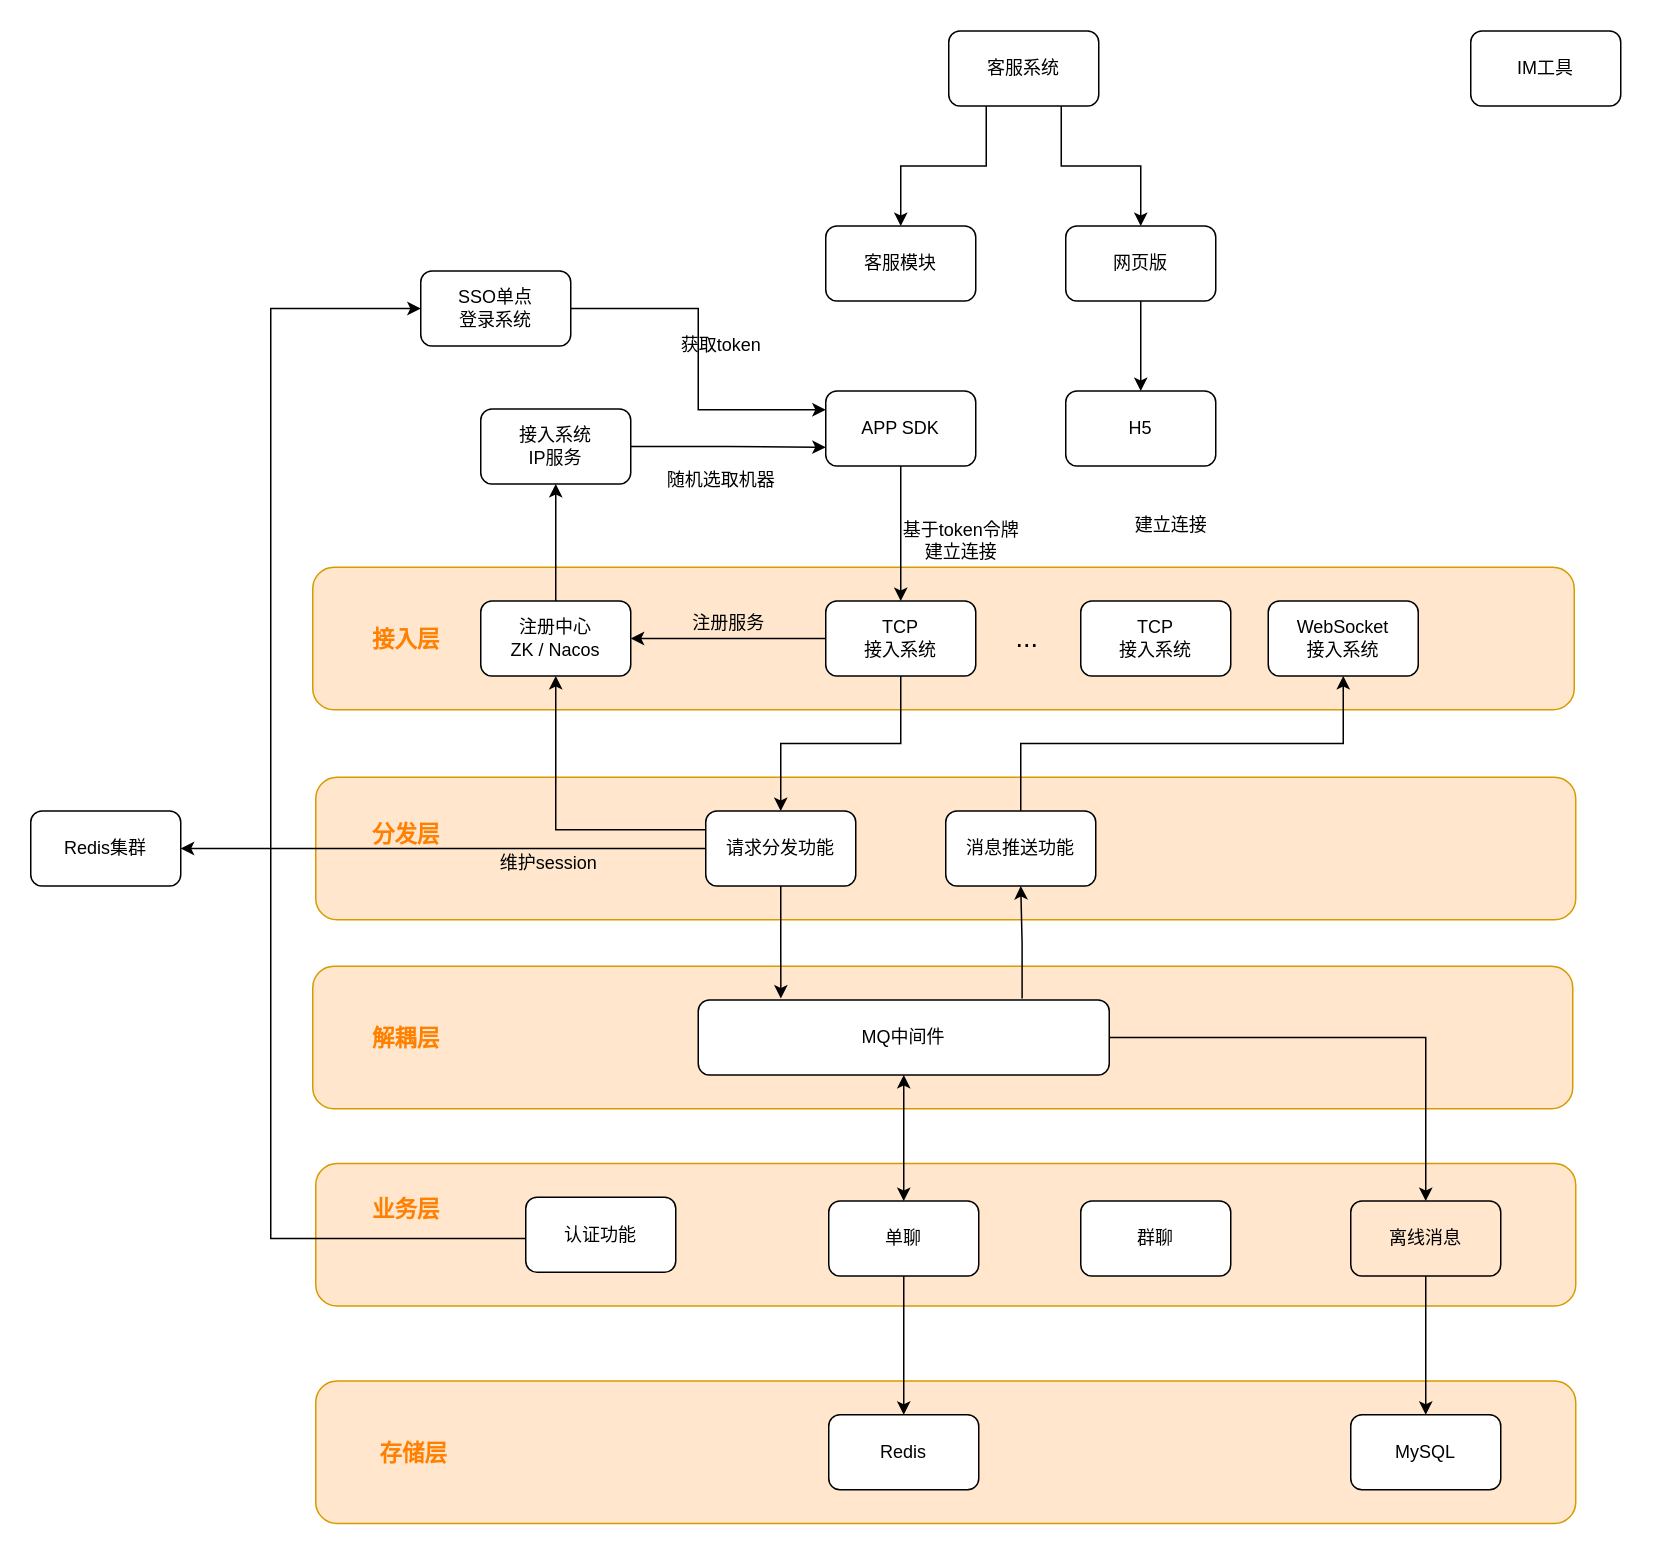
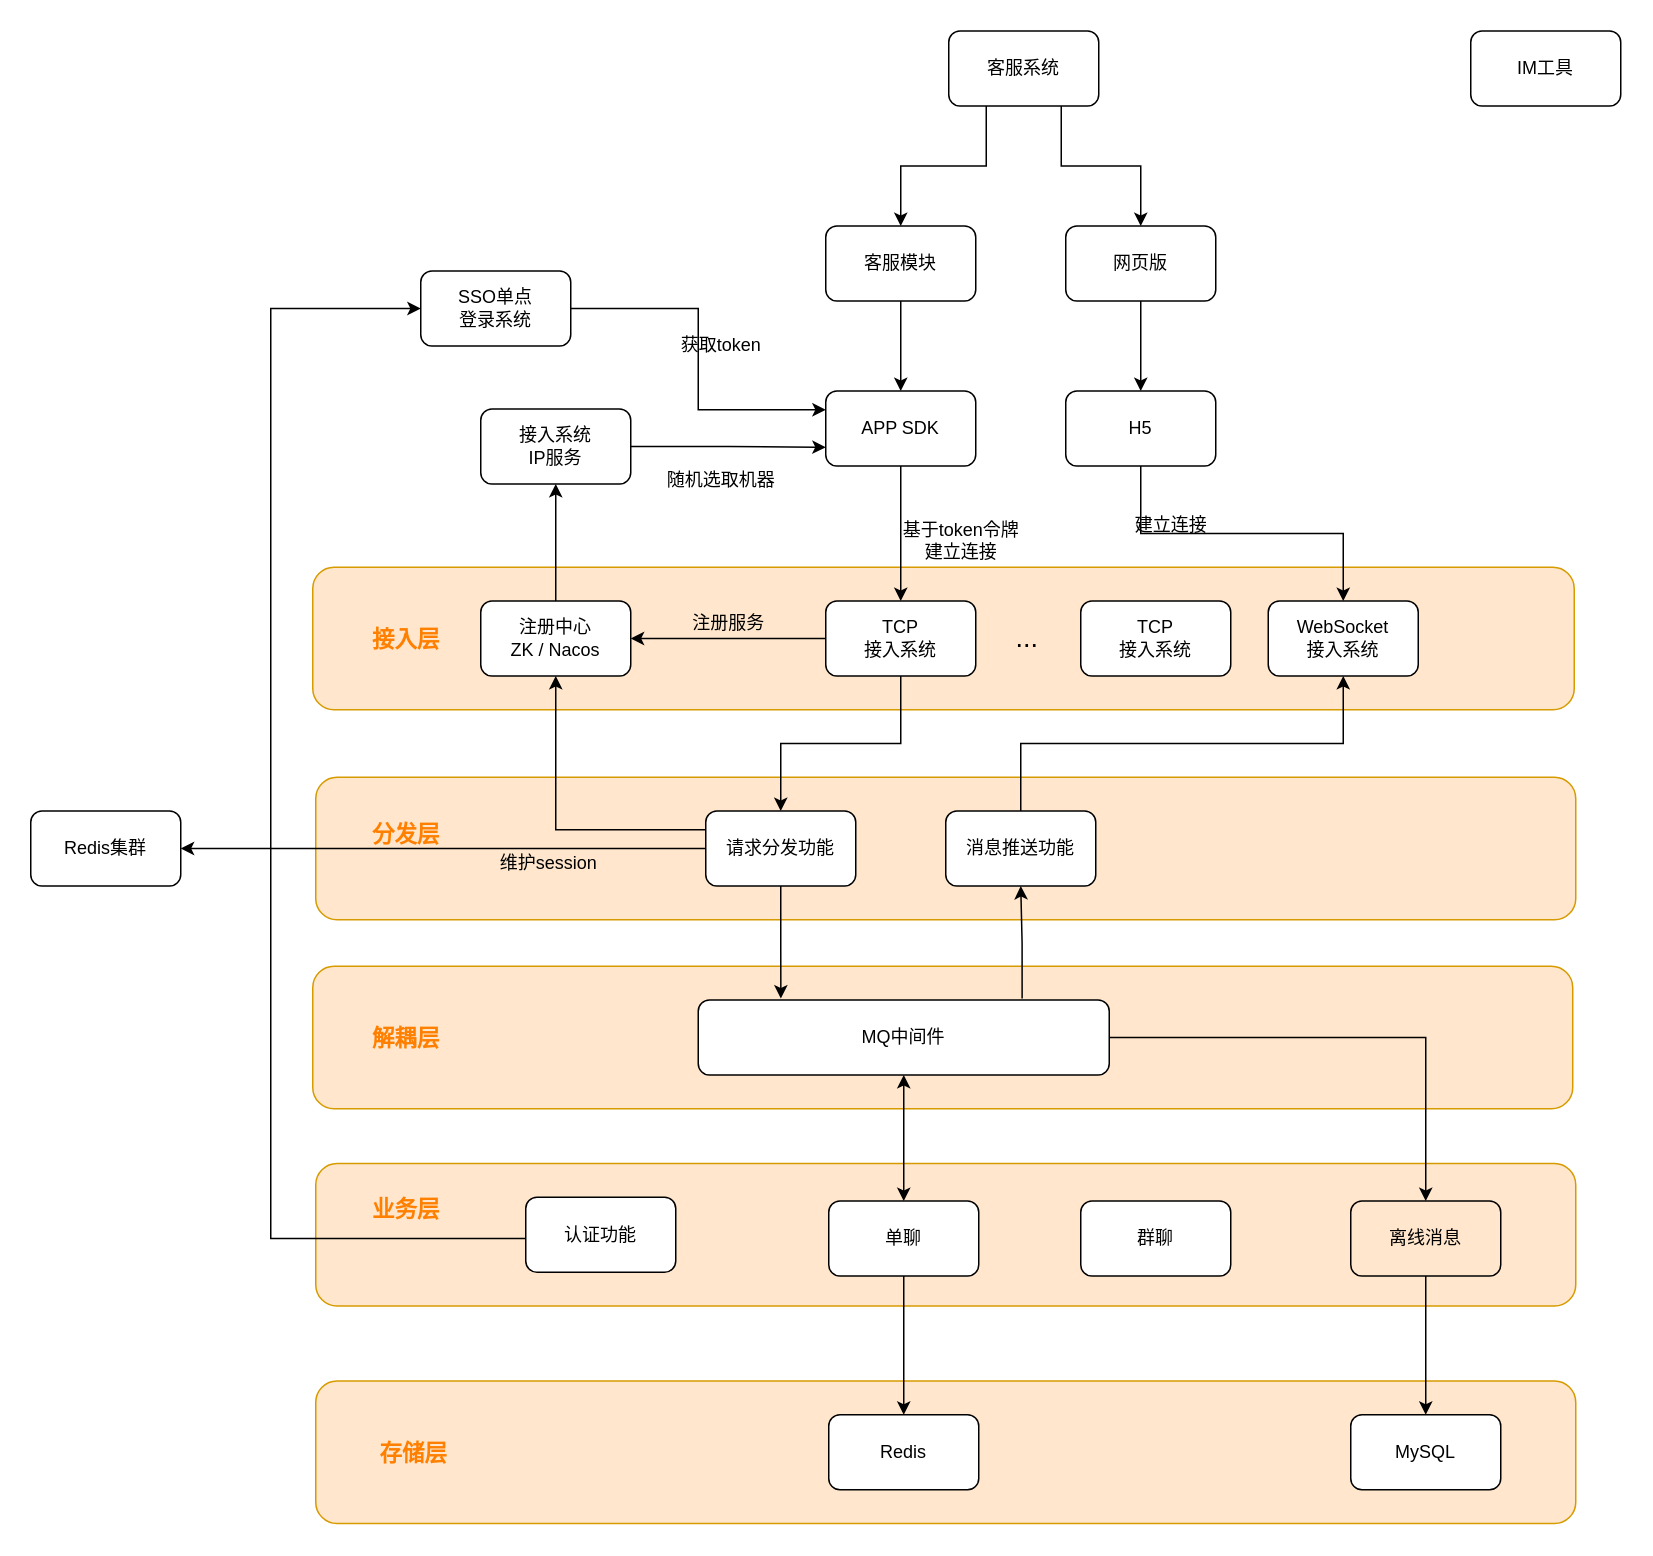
none -> (901, 341)
none -> (1237, 533)
